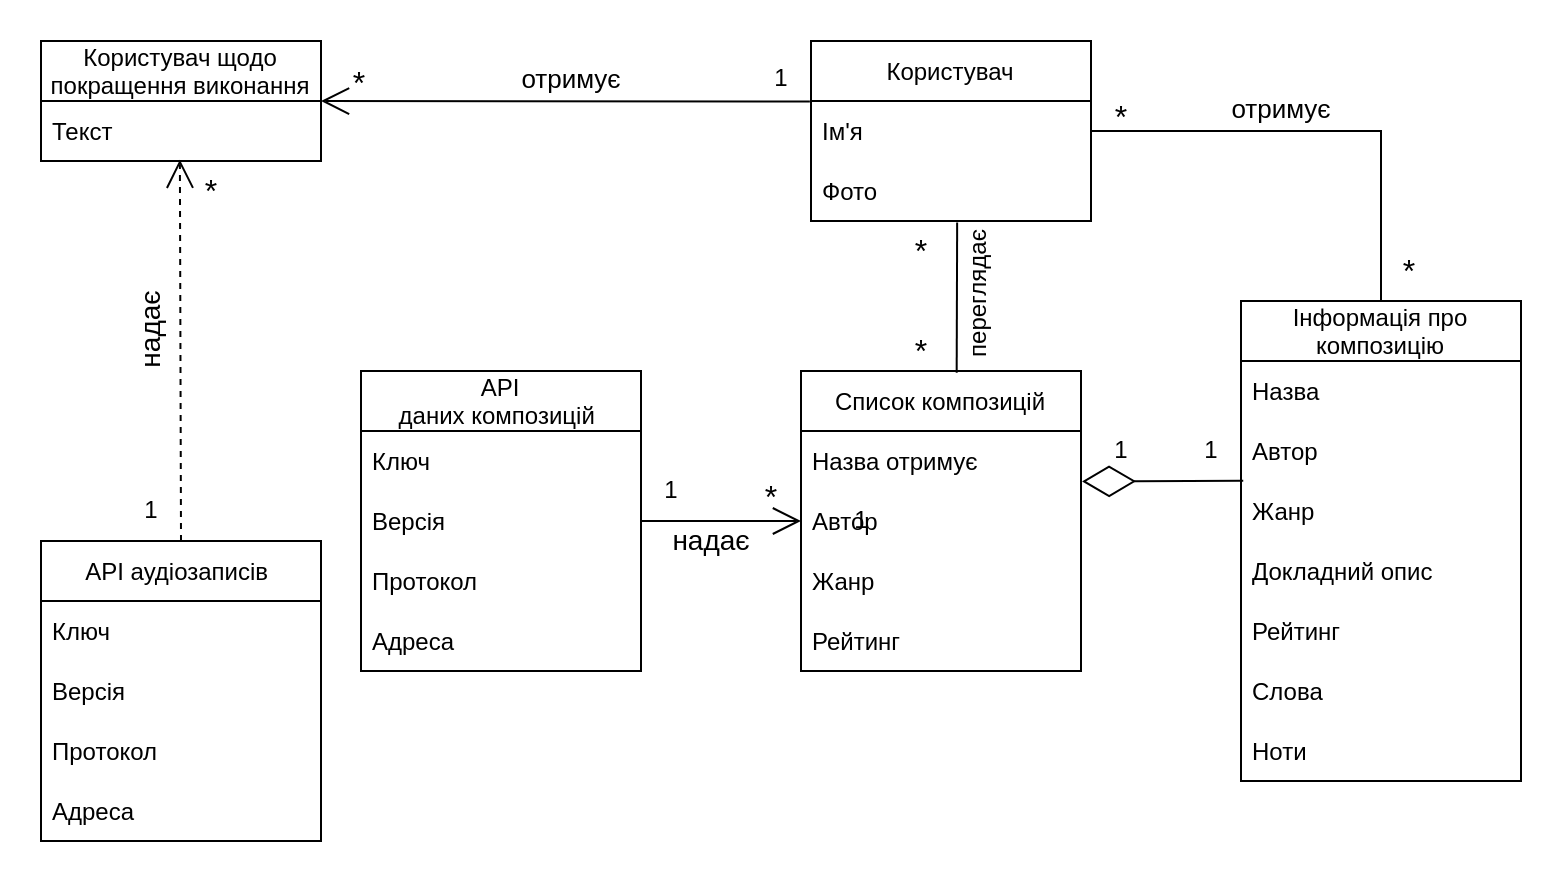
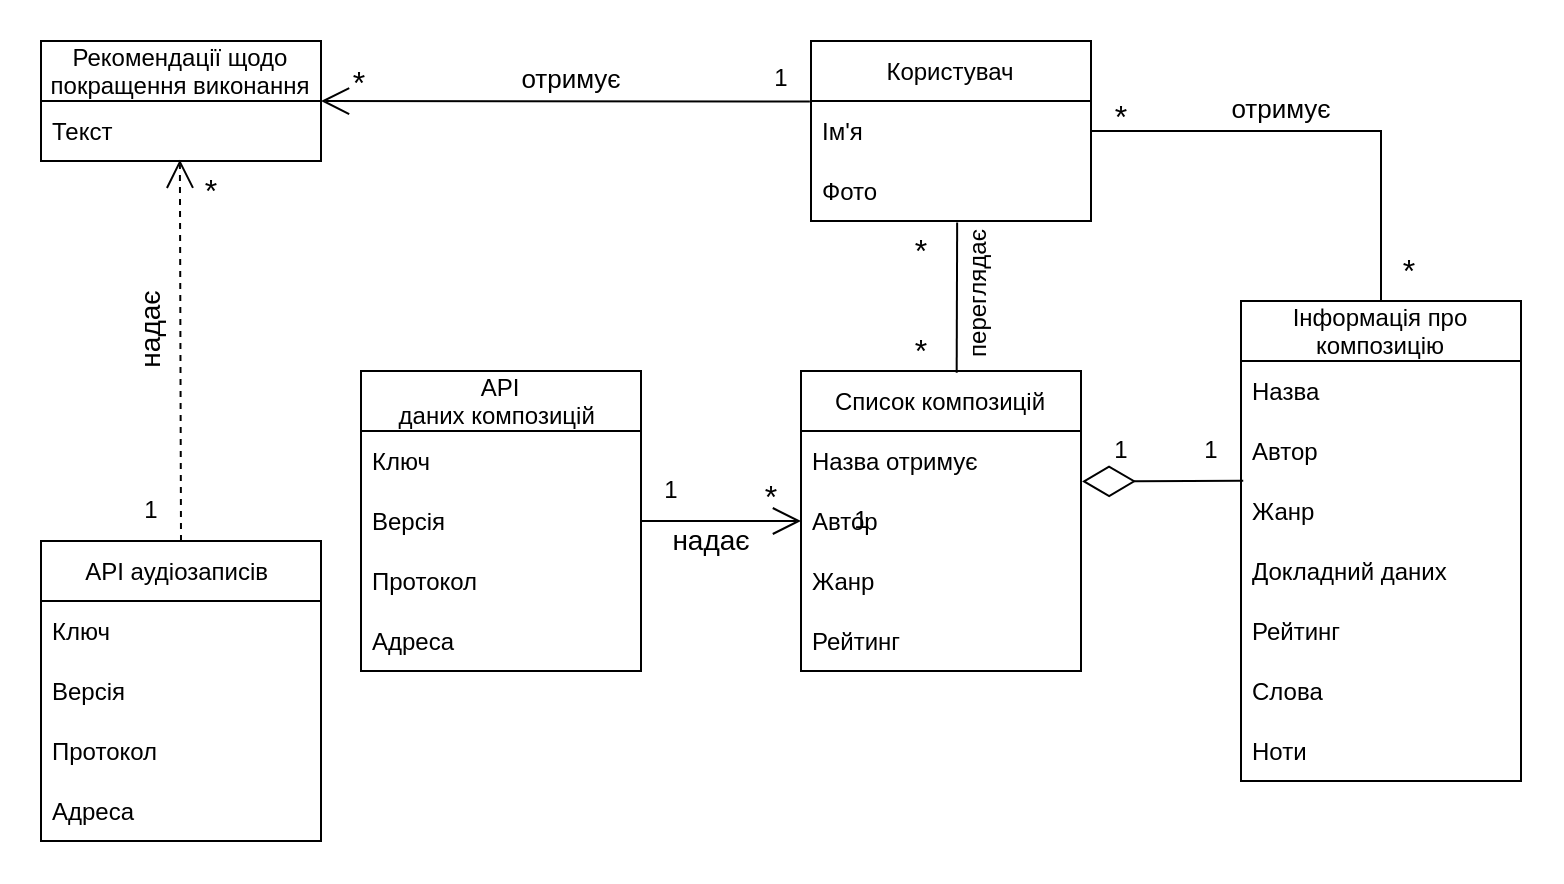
(180, 58) -> (180, 58)
(1343, 572) -> (1350, 572)
